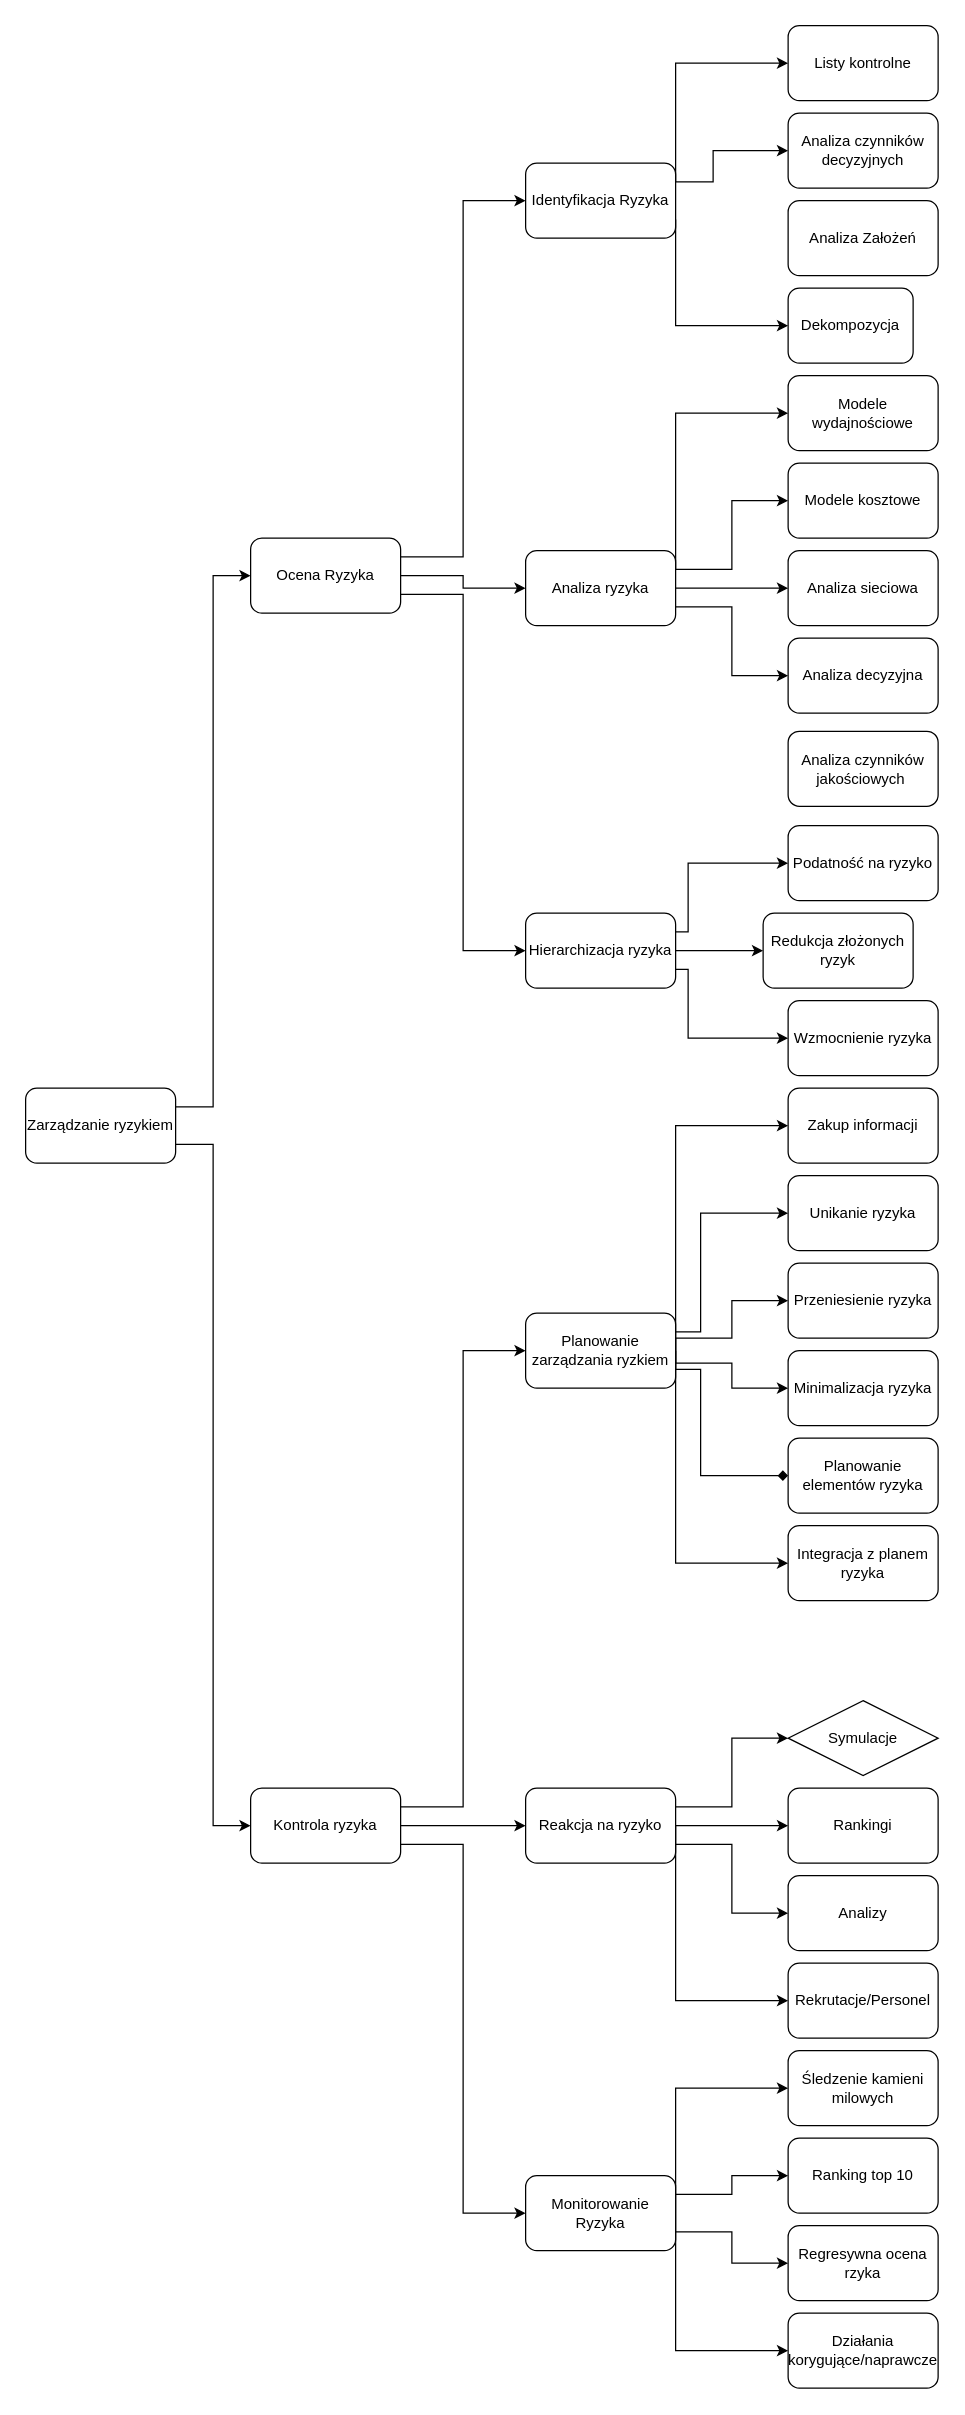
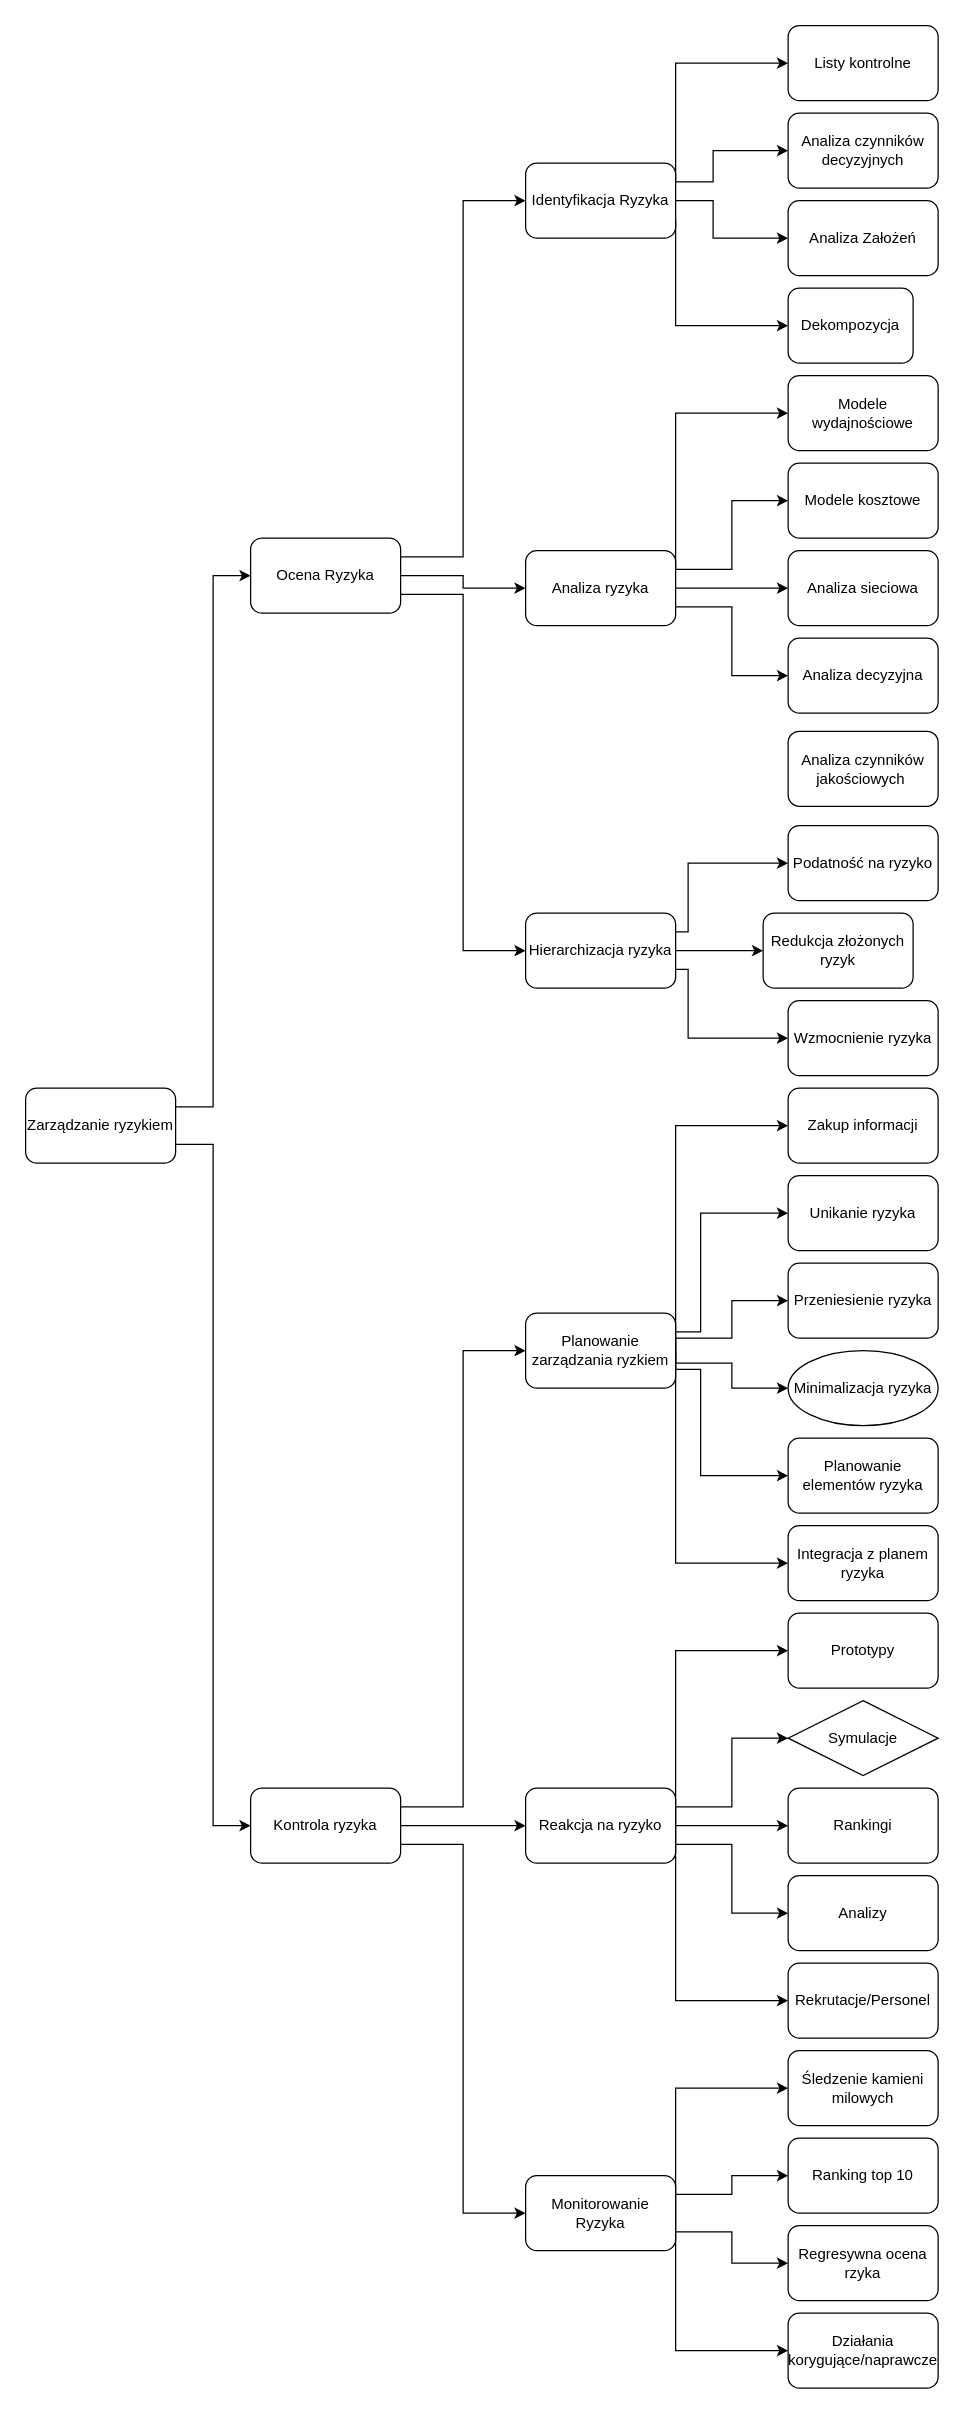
none -> (713, 234)
(863, 1388) -> (863, 1388)
(777, 1476) -> (778, 1476)
none -> (863, 1651)
none -> (676, 1672)
